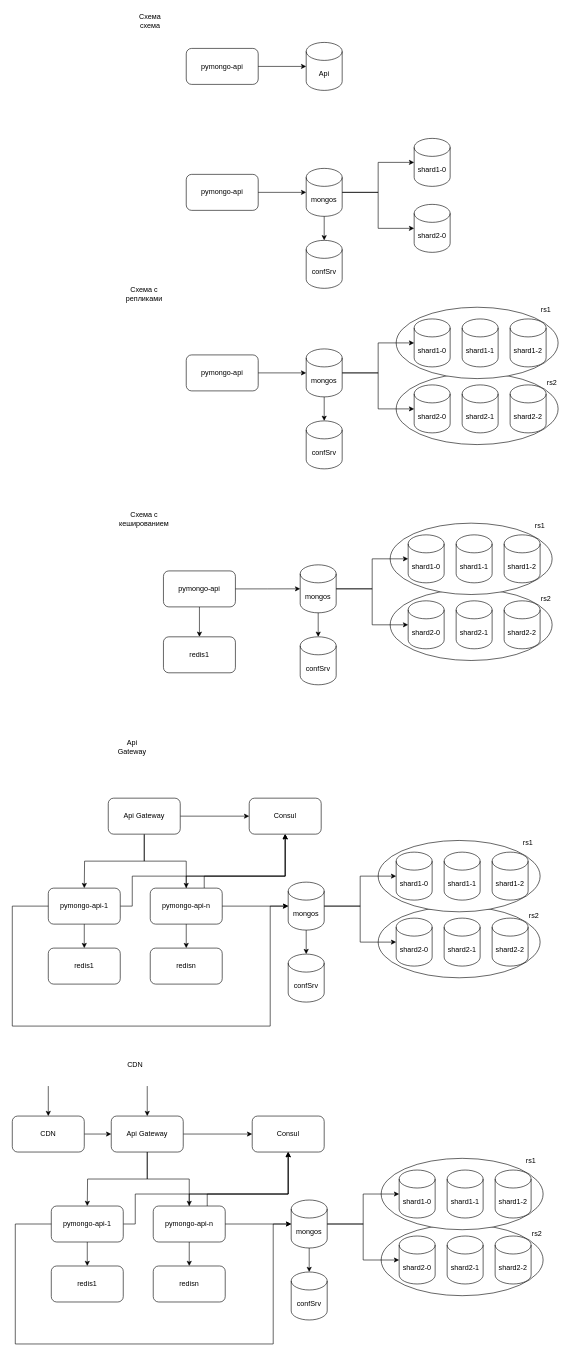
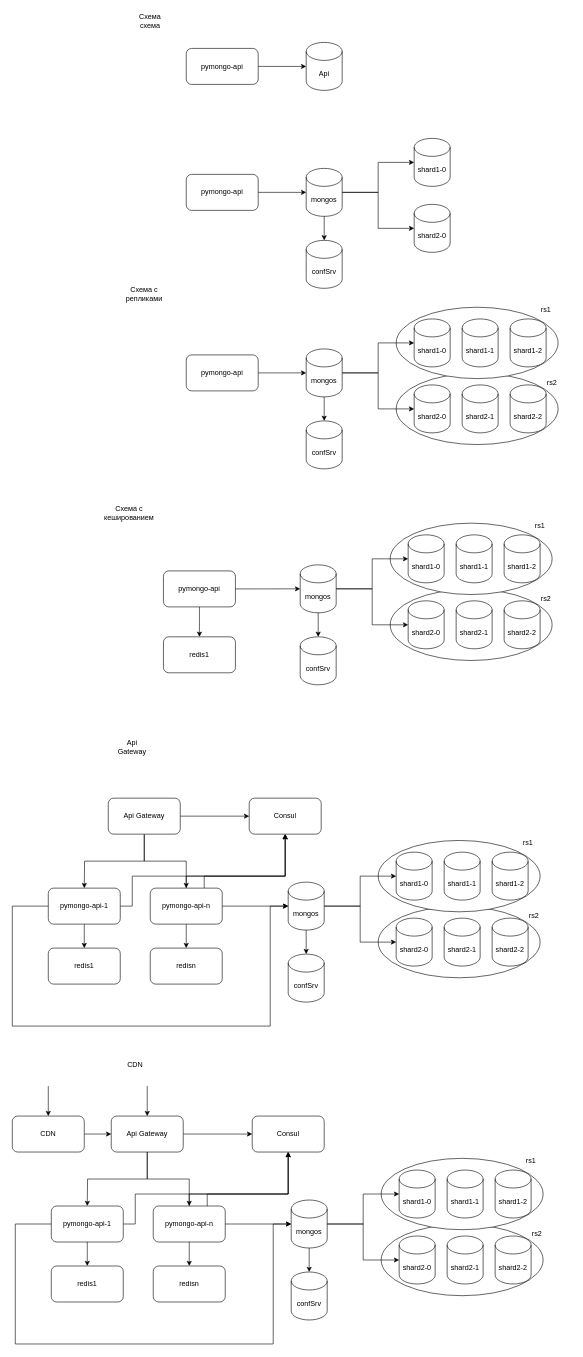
(144, 519) -> (129, 513)
